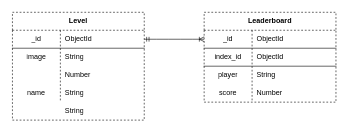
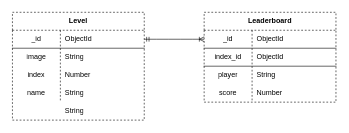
none -> (36, 75)
